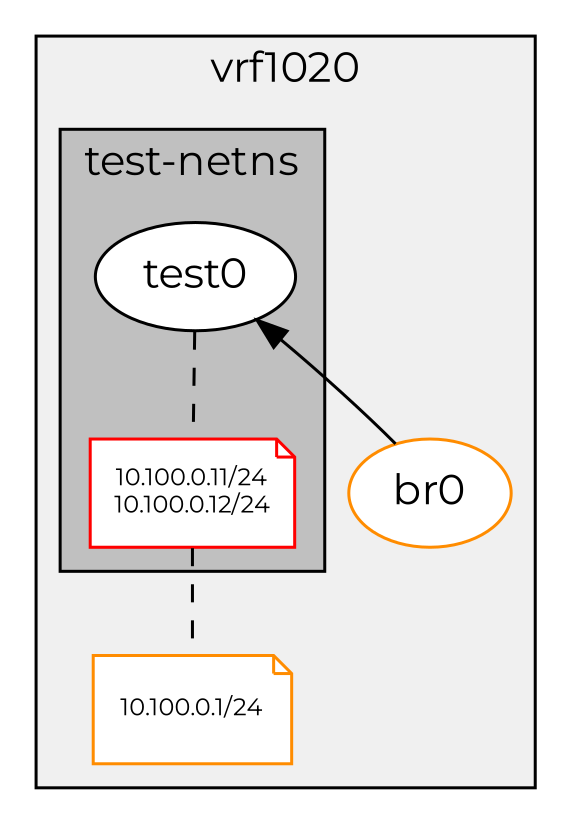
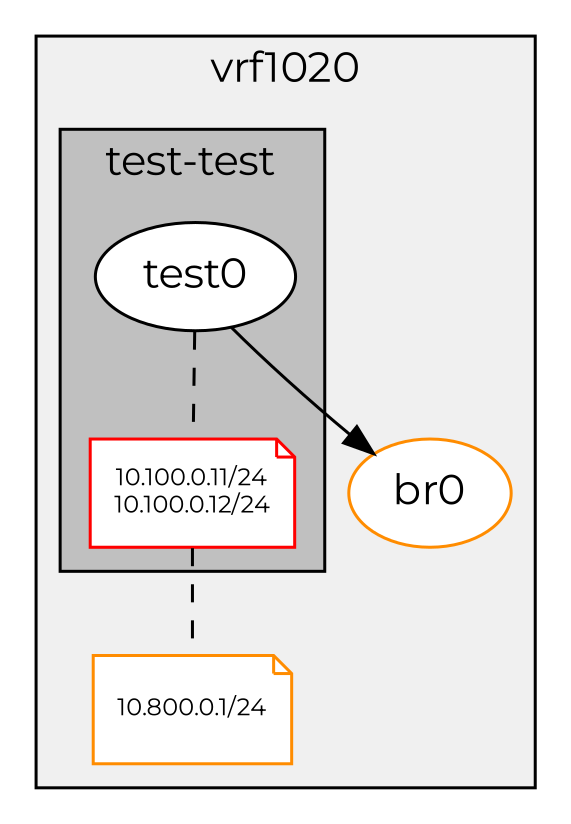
(192, 164) -> (192, 164)
(345, 396) -> (289, 382)
(192, 710) -> (192, 710)
